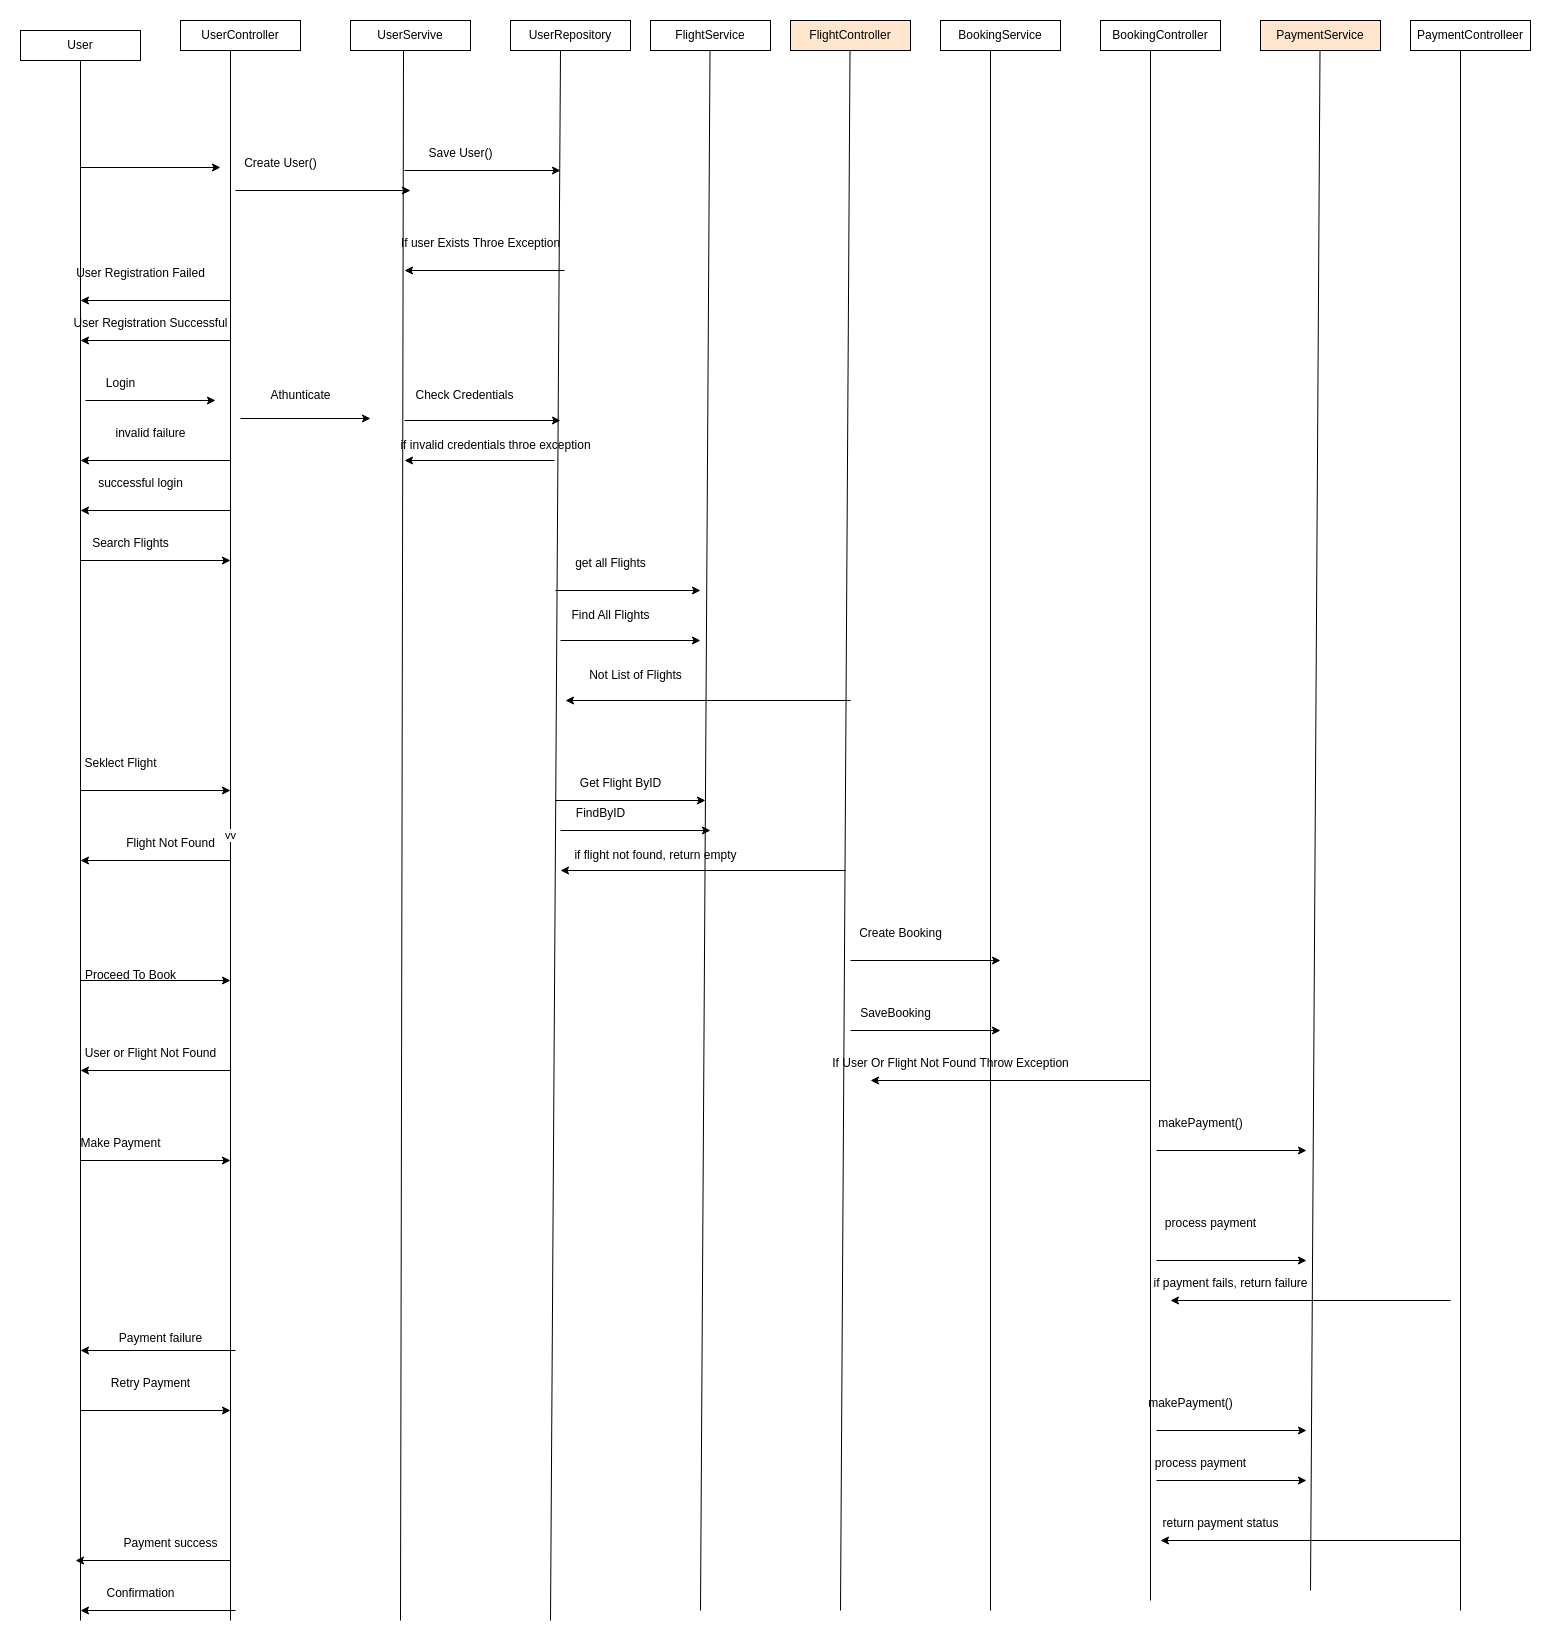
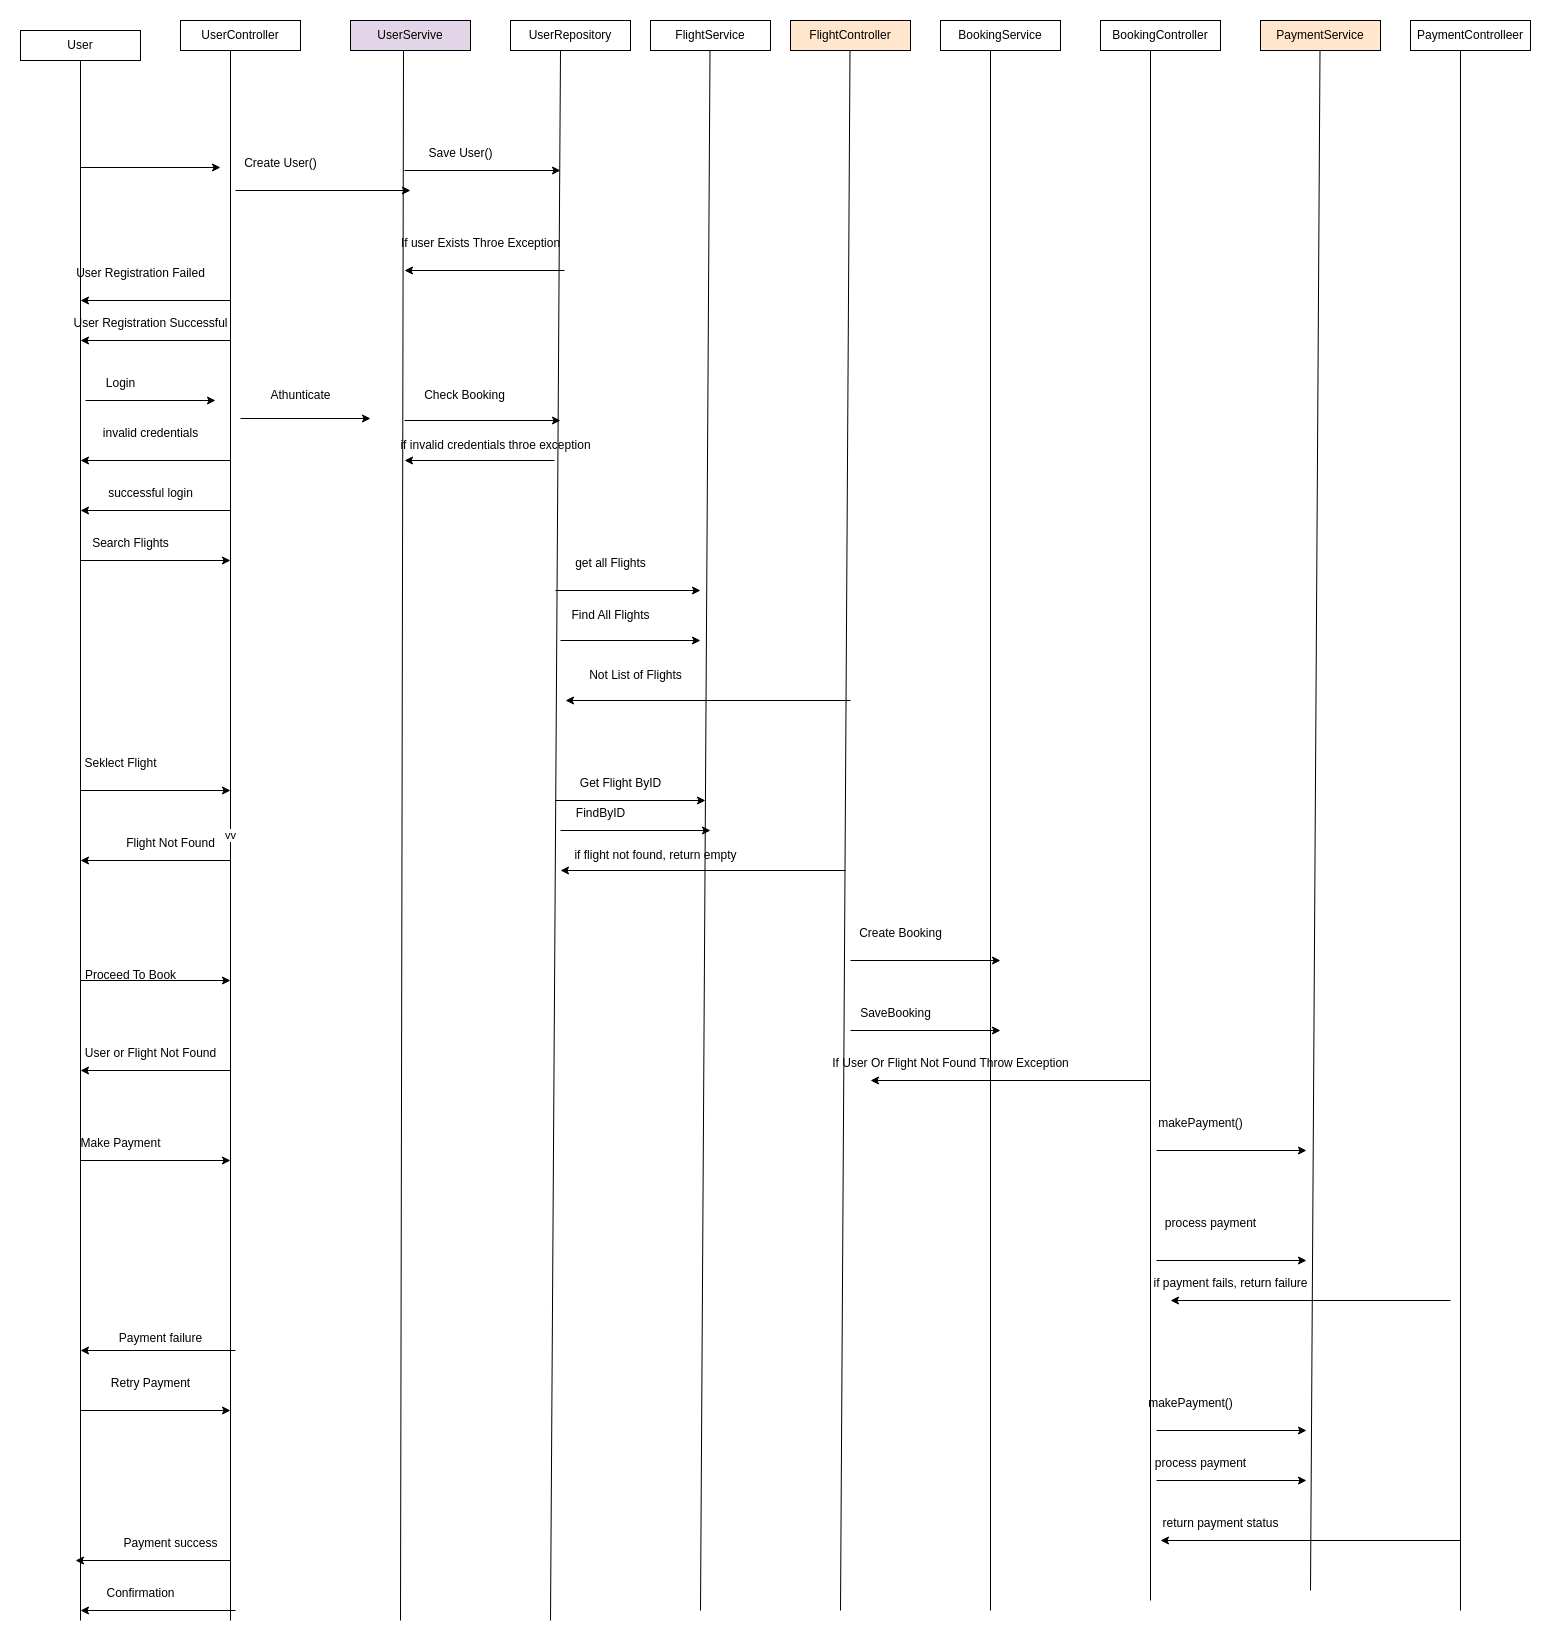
(411, 36) -> (411, 36)
(465, 396) -> (465, 396)
(151, 434) -> (151, 434)
(141, 484) -> (151, 494)
